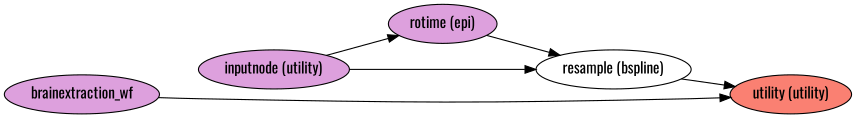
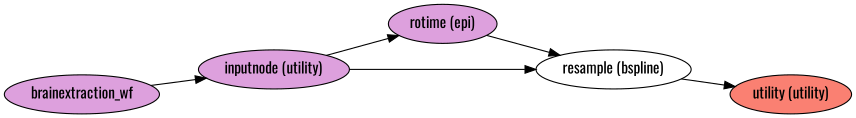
(439, 102) -> (173, 83)
